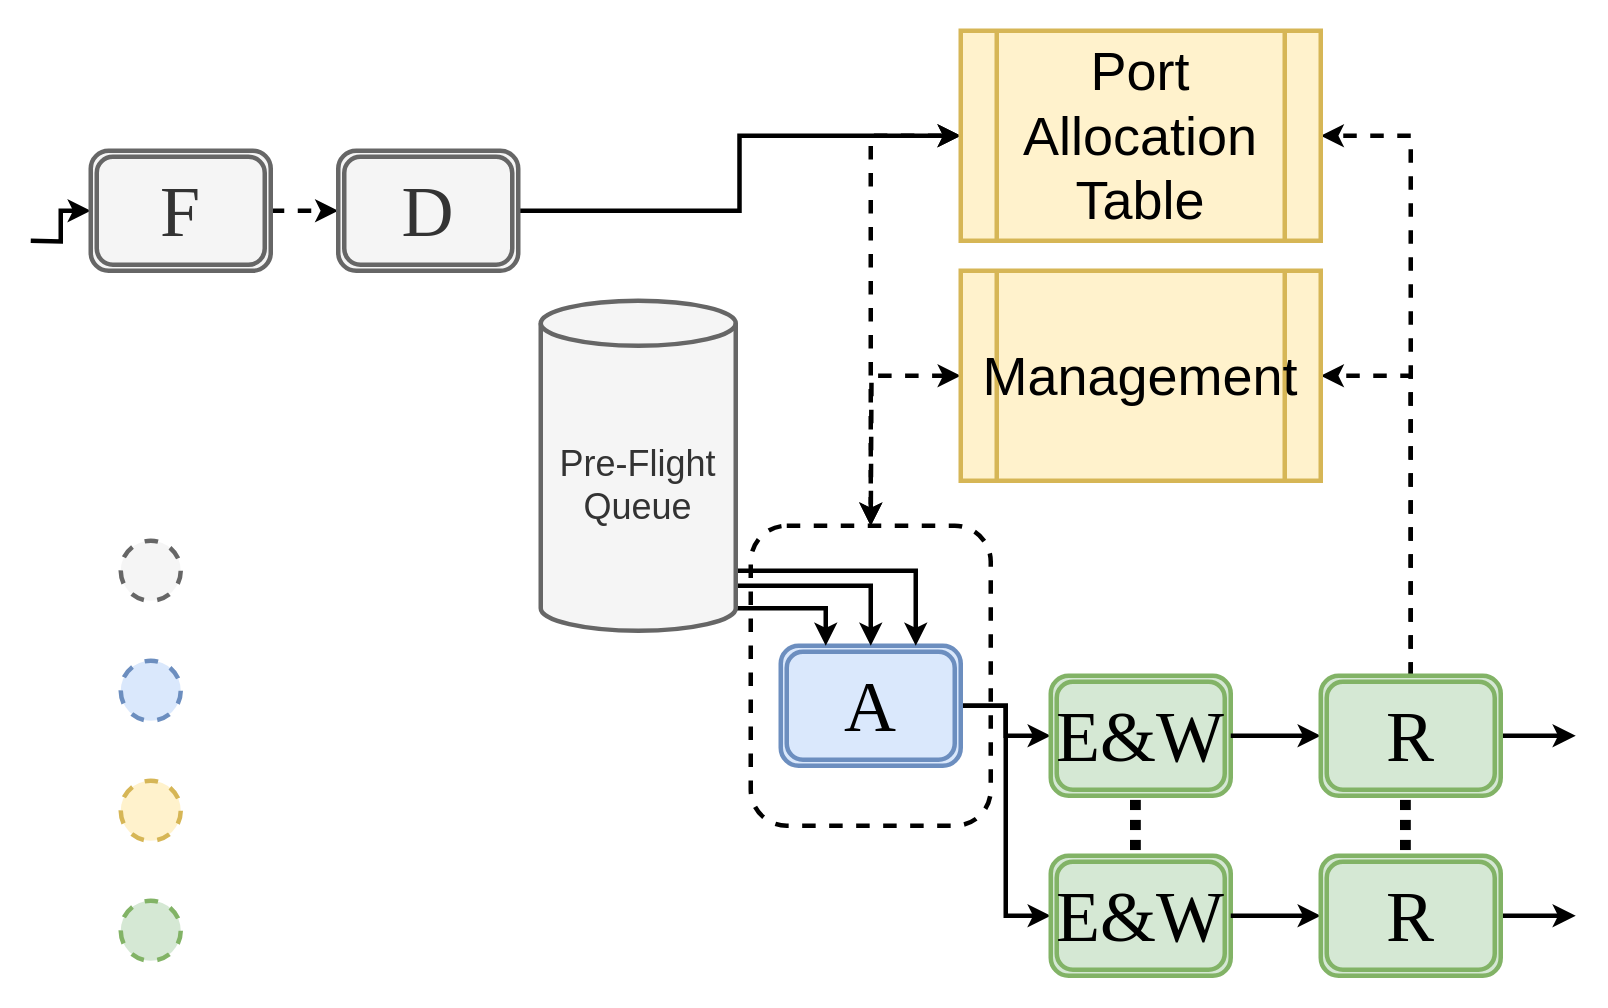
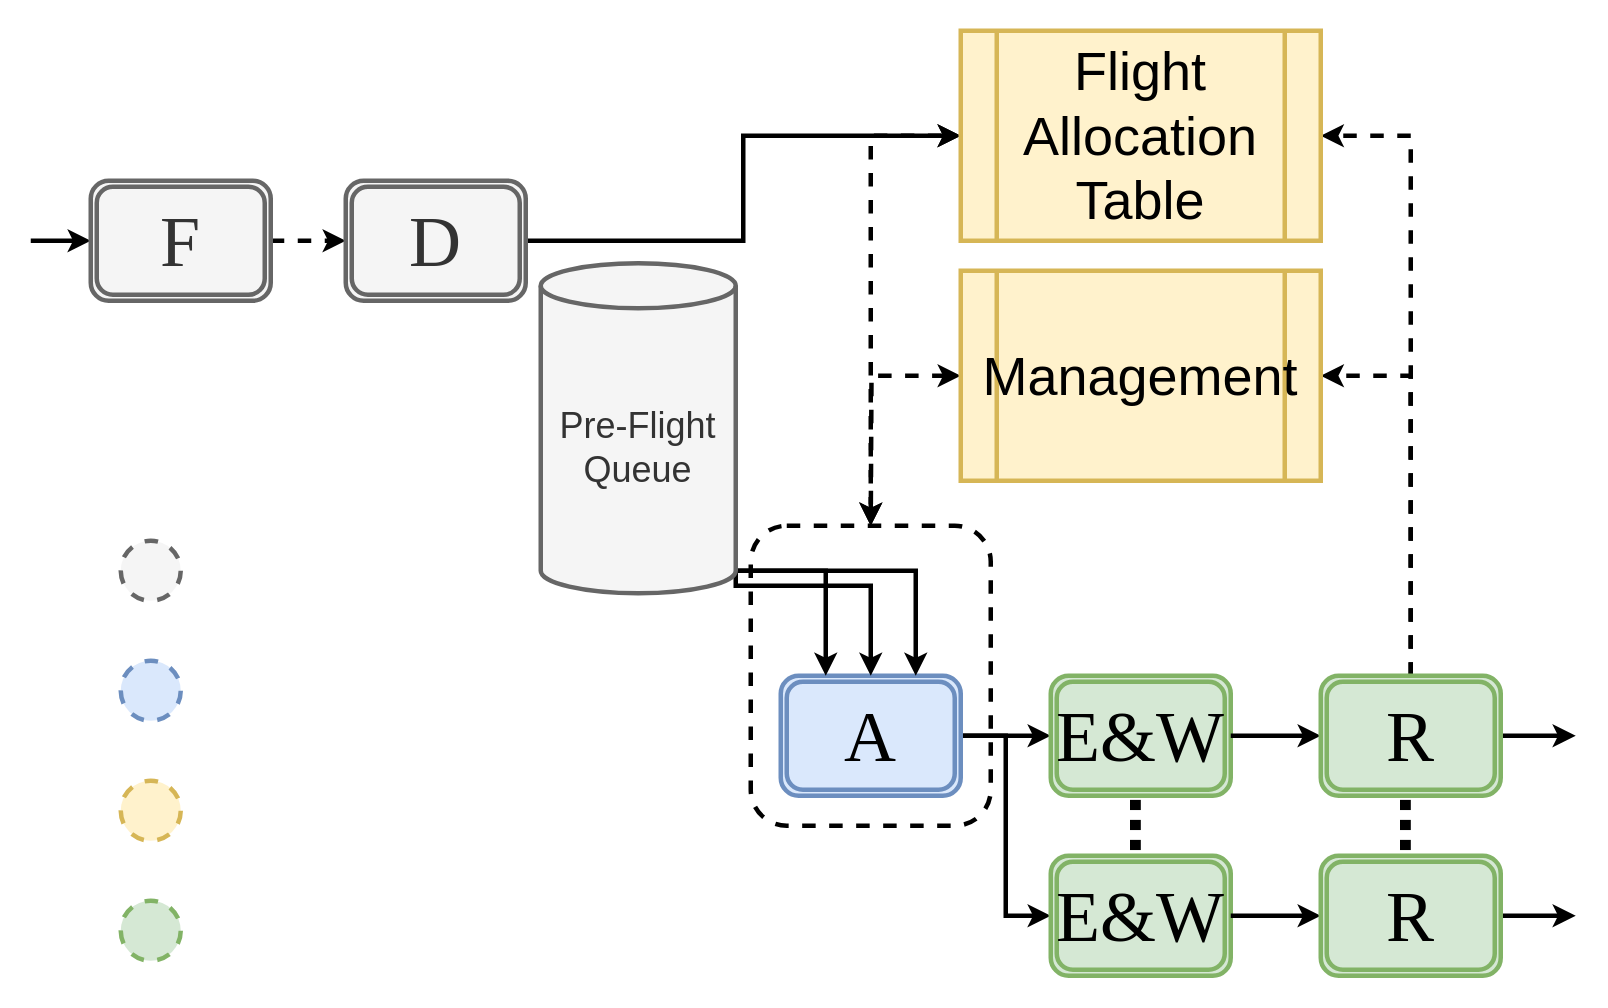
(1141, 136) -> (1141, 136)
(181, 211) -> (181, 241)
(428, 211) -> (436, 241)
(638, 466) -> (638, 428)
(871, 706) -> (871, 736)
